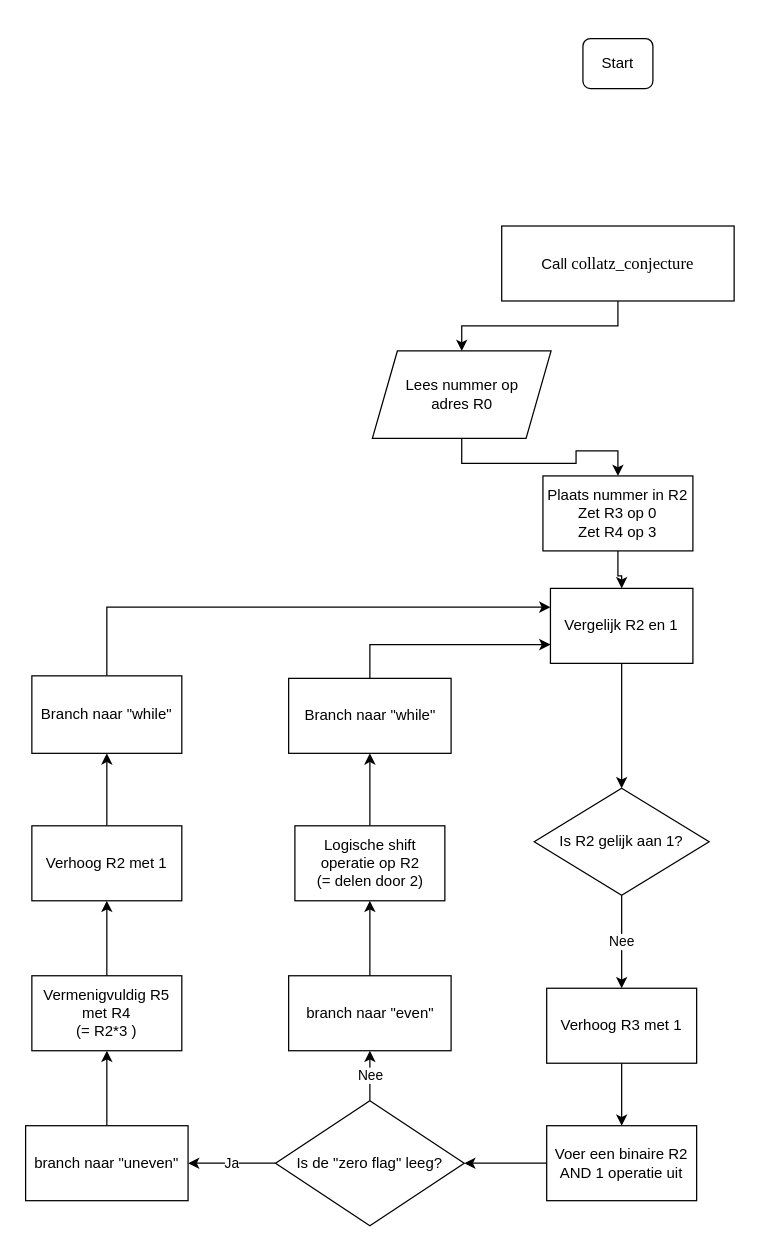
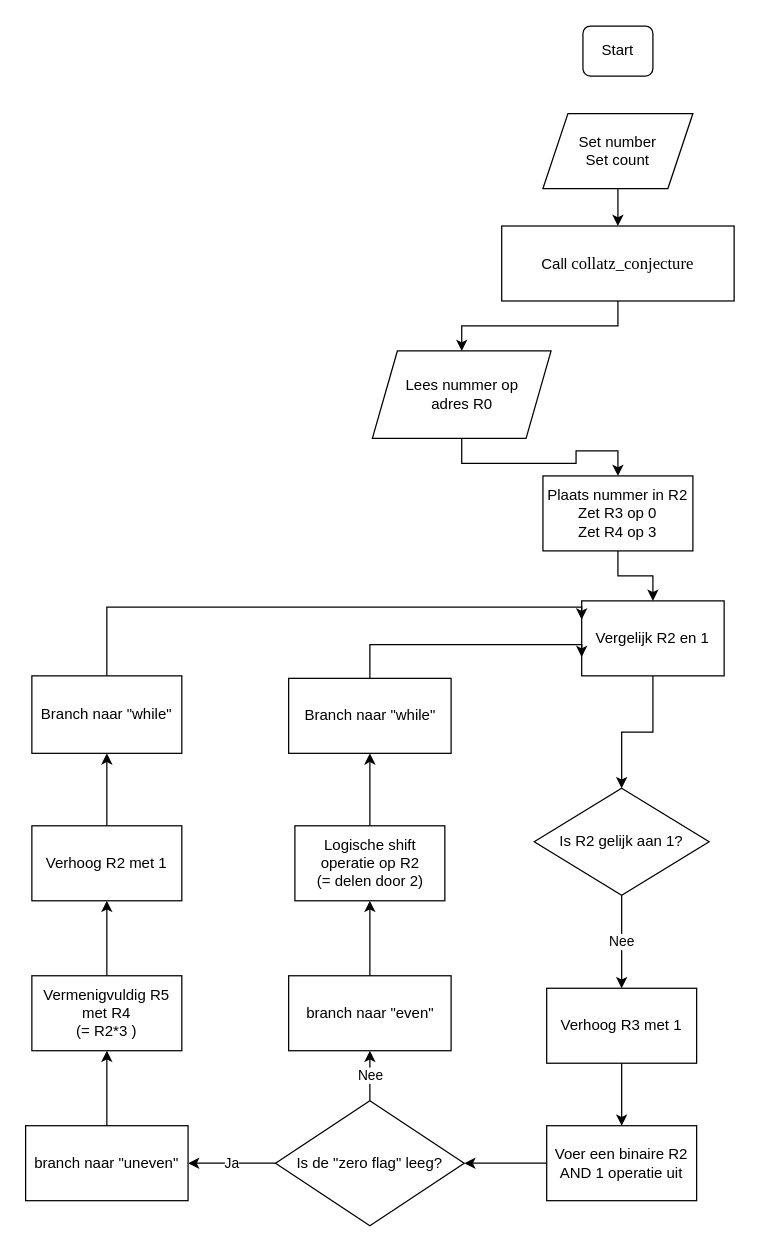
(618, 63) -> (618, 51)
none -> (618, 151)
none -> (618, 211)
(622, 626) -> (653, 638)
